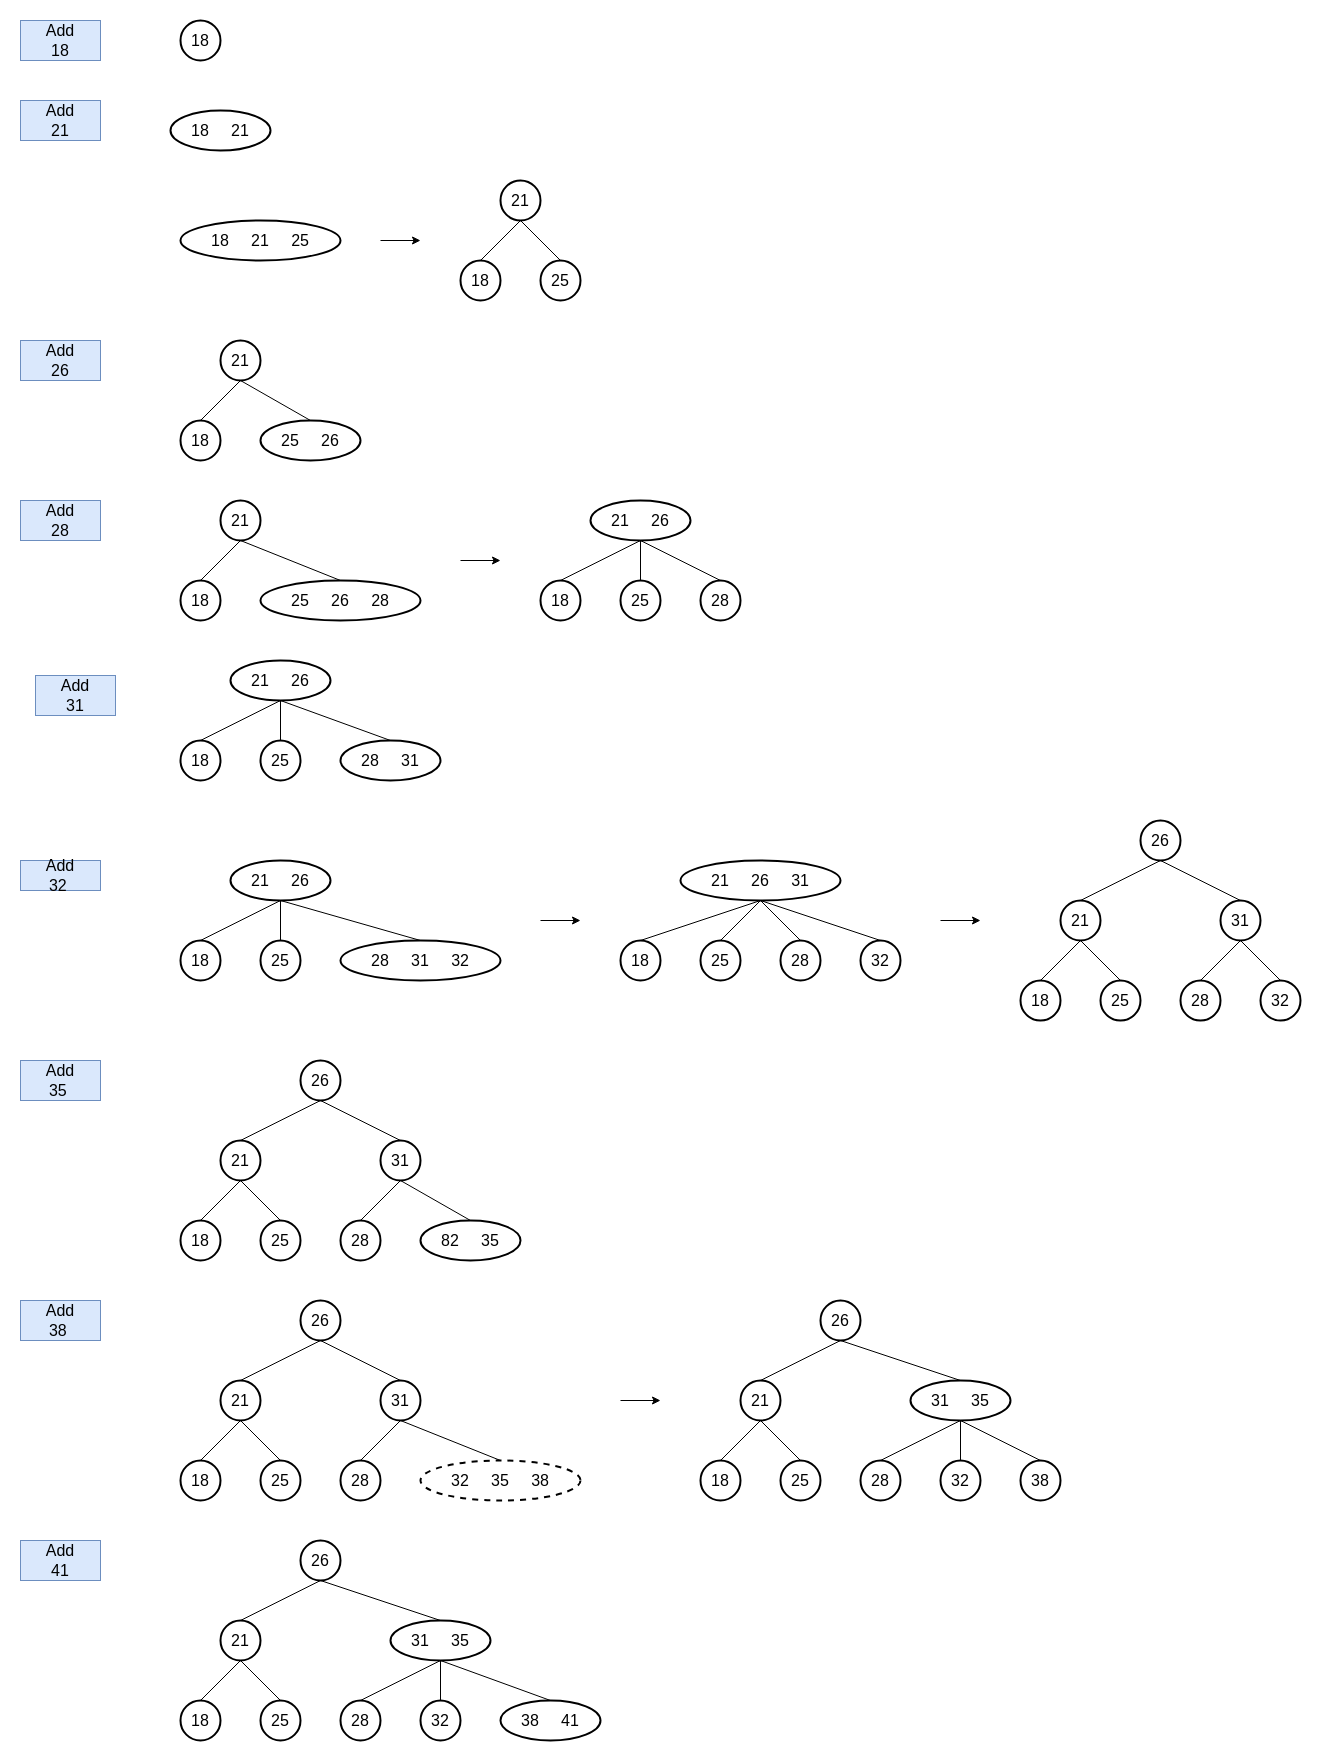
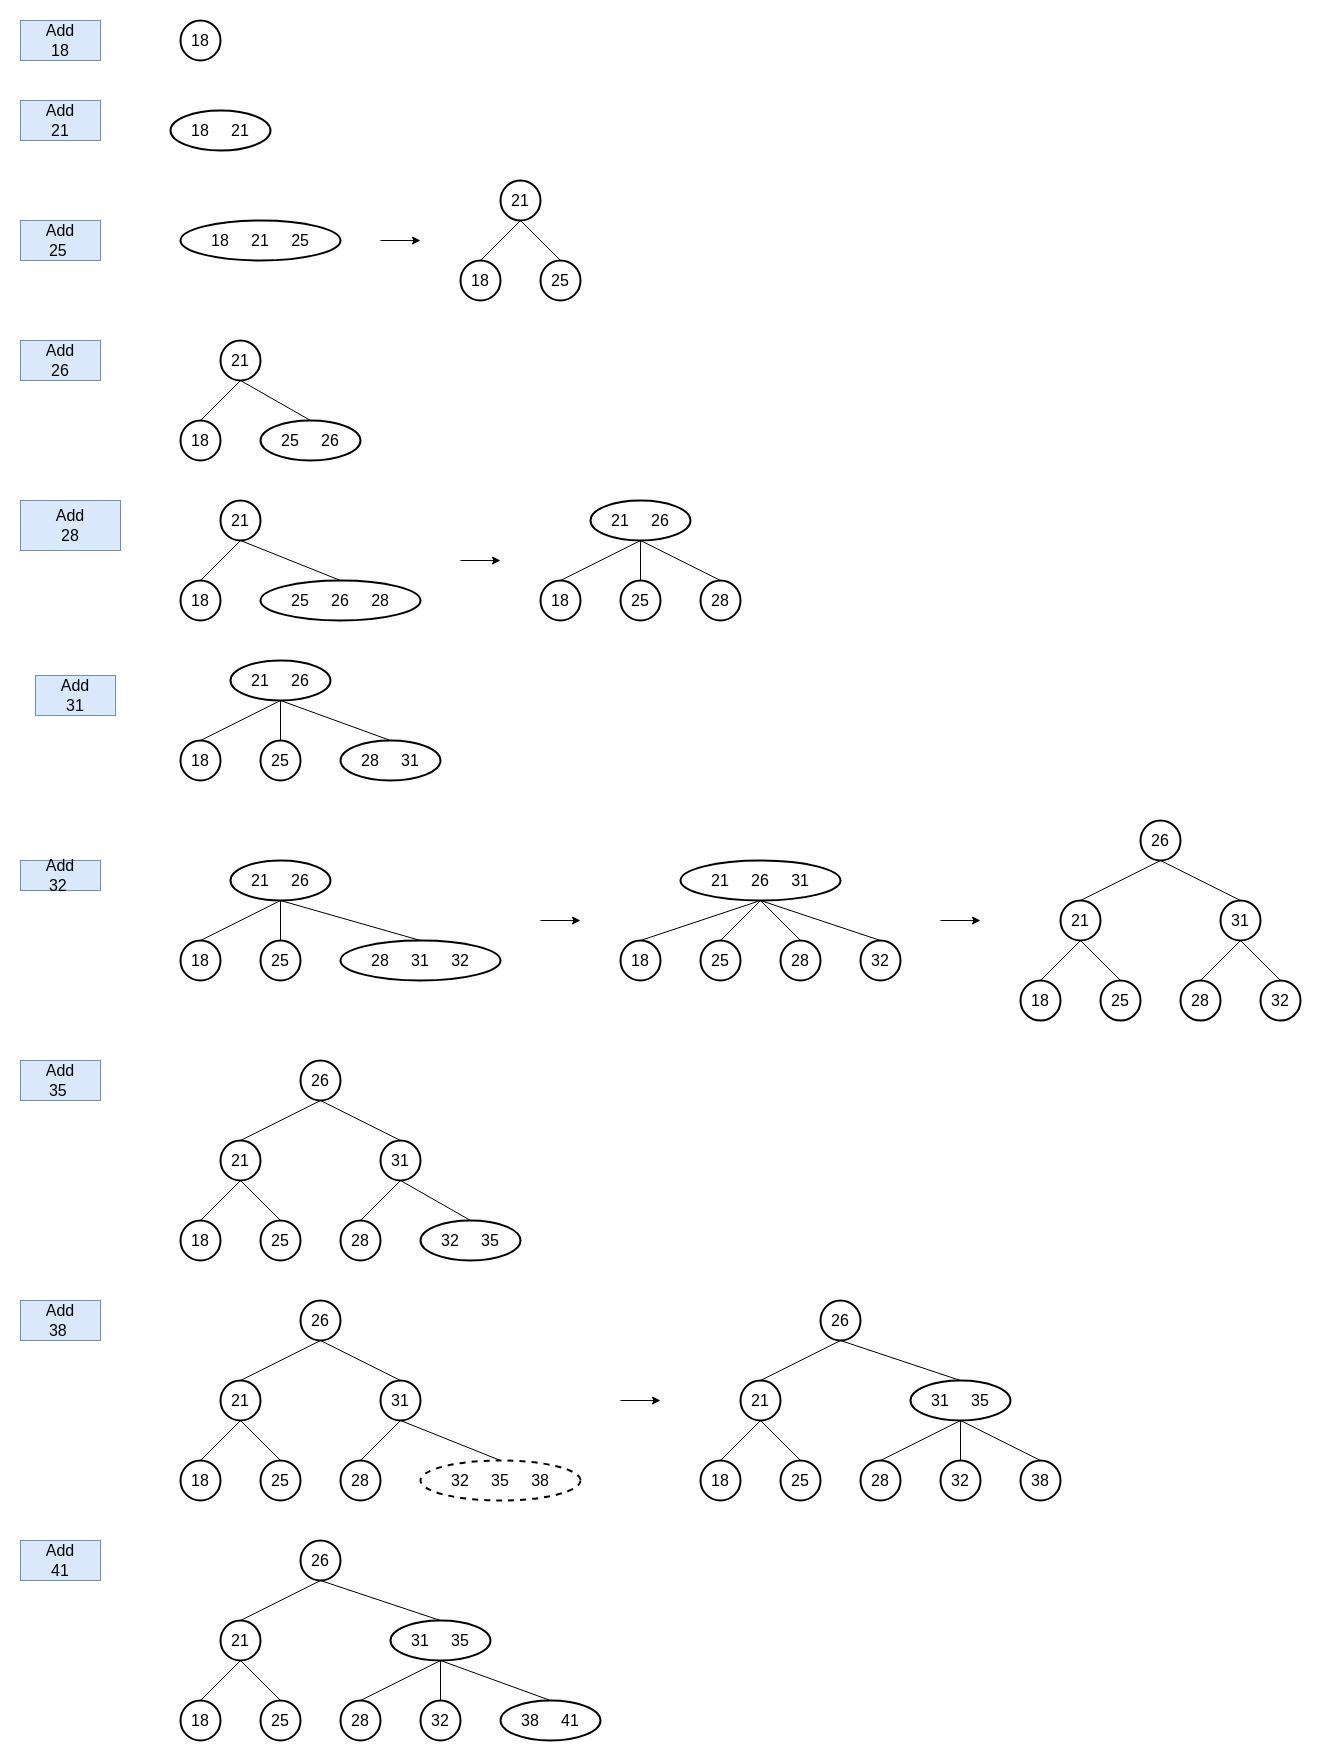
none -> (61, 241)
(61, 521) -> (71, 526)
(471, 1241) -> (471, 1241)
